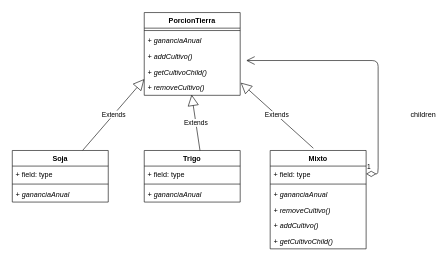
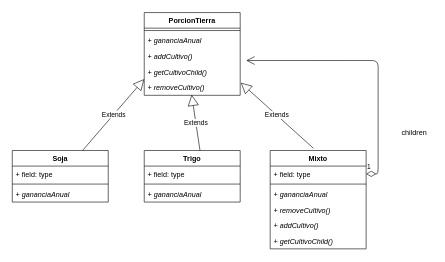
(423, 114) -> (414, 132)
